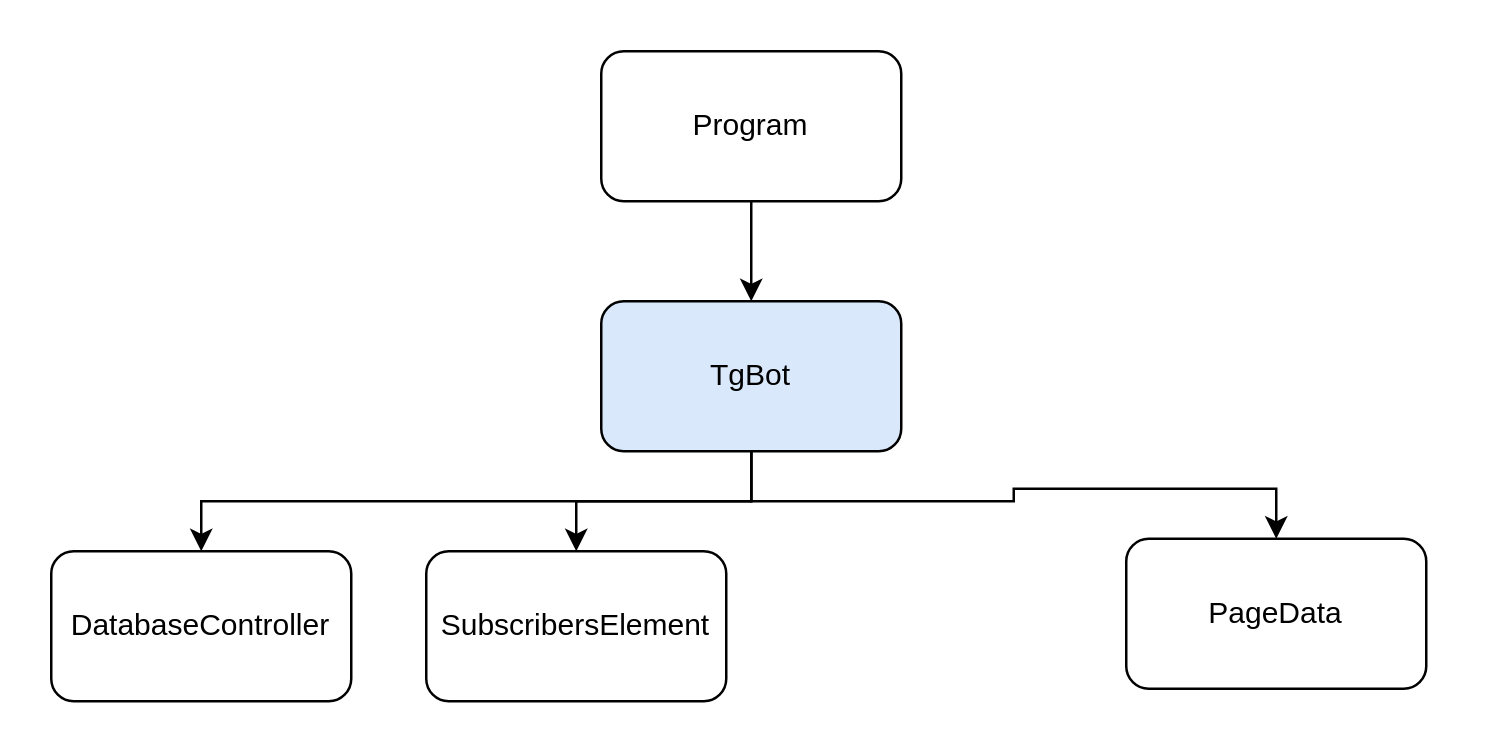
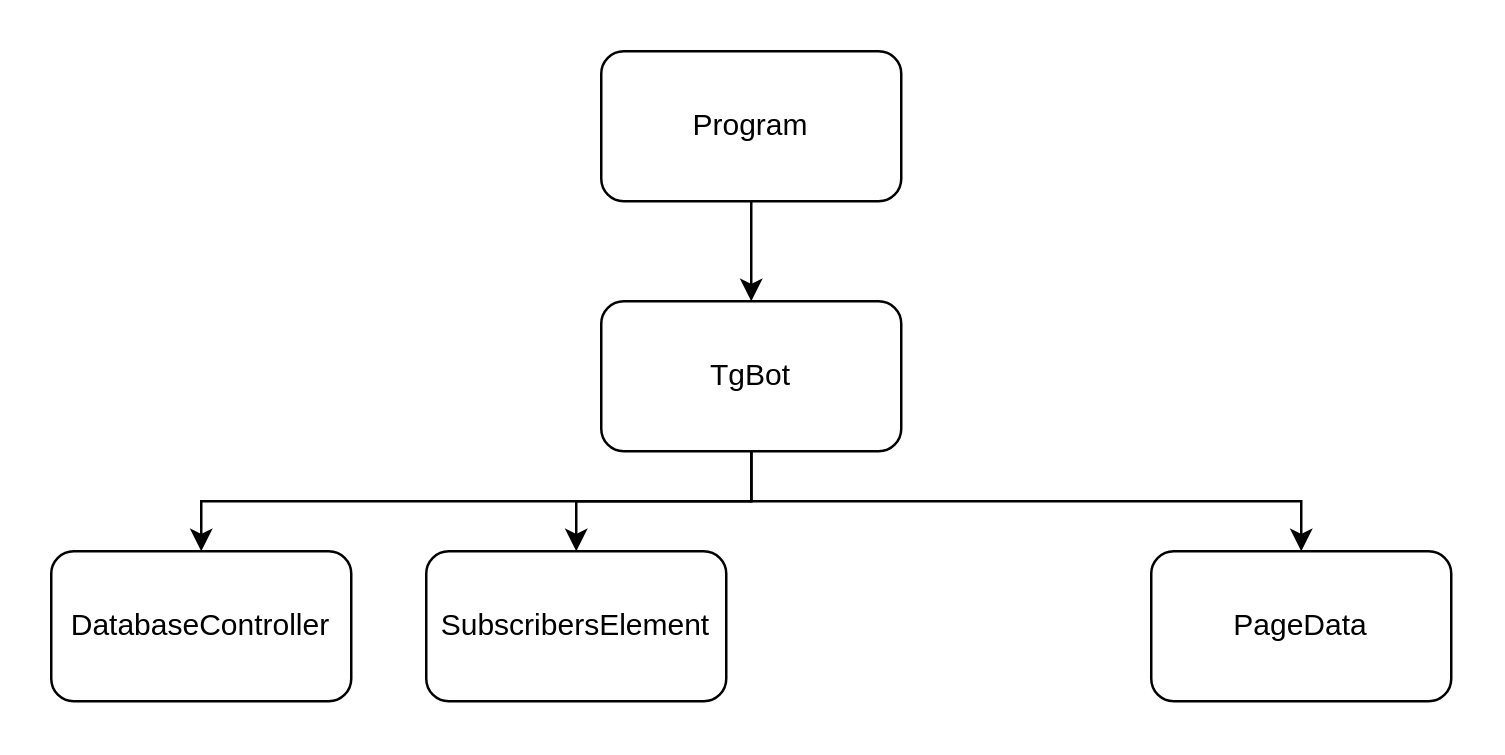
(751, 376) -> (751, 376)
(1276, 614) -> (1301, 626)
